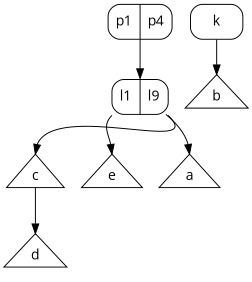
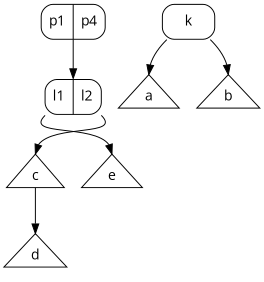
(154, 96) -> (87, 96)
(180, 129) -> (157, 51)
